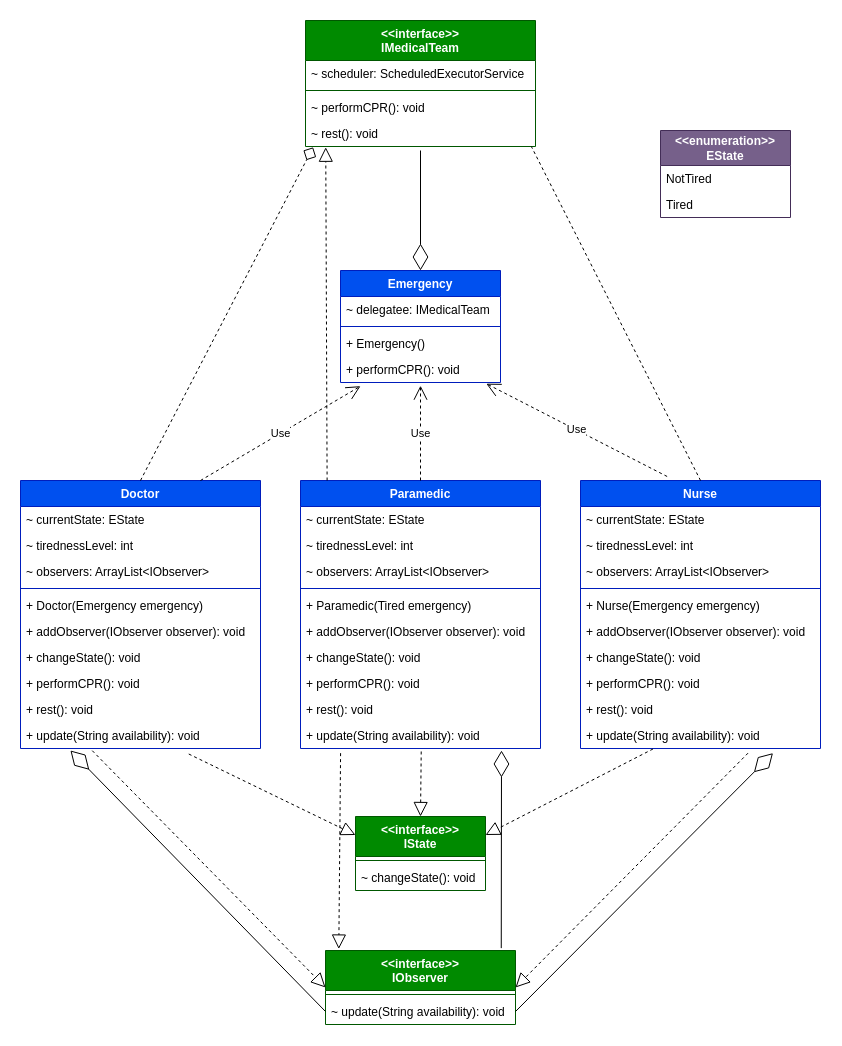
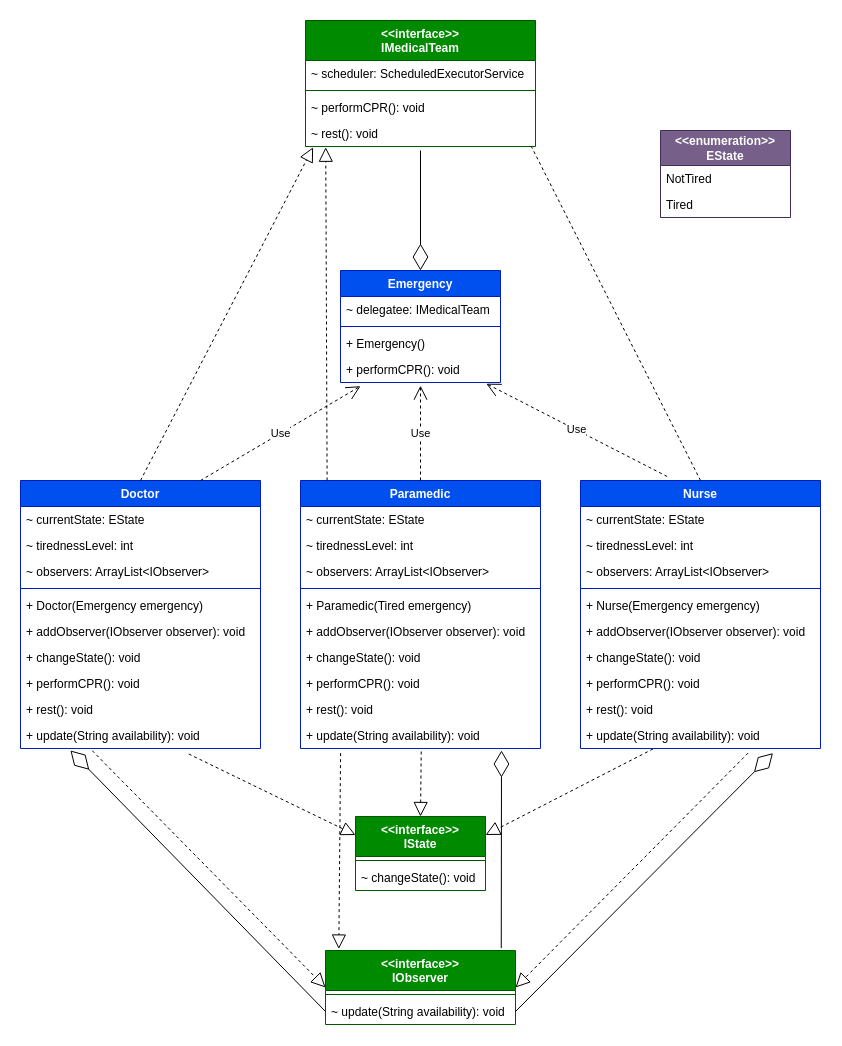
(306, 161) -> (306, 161)
